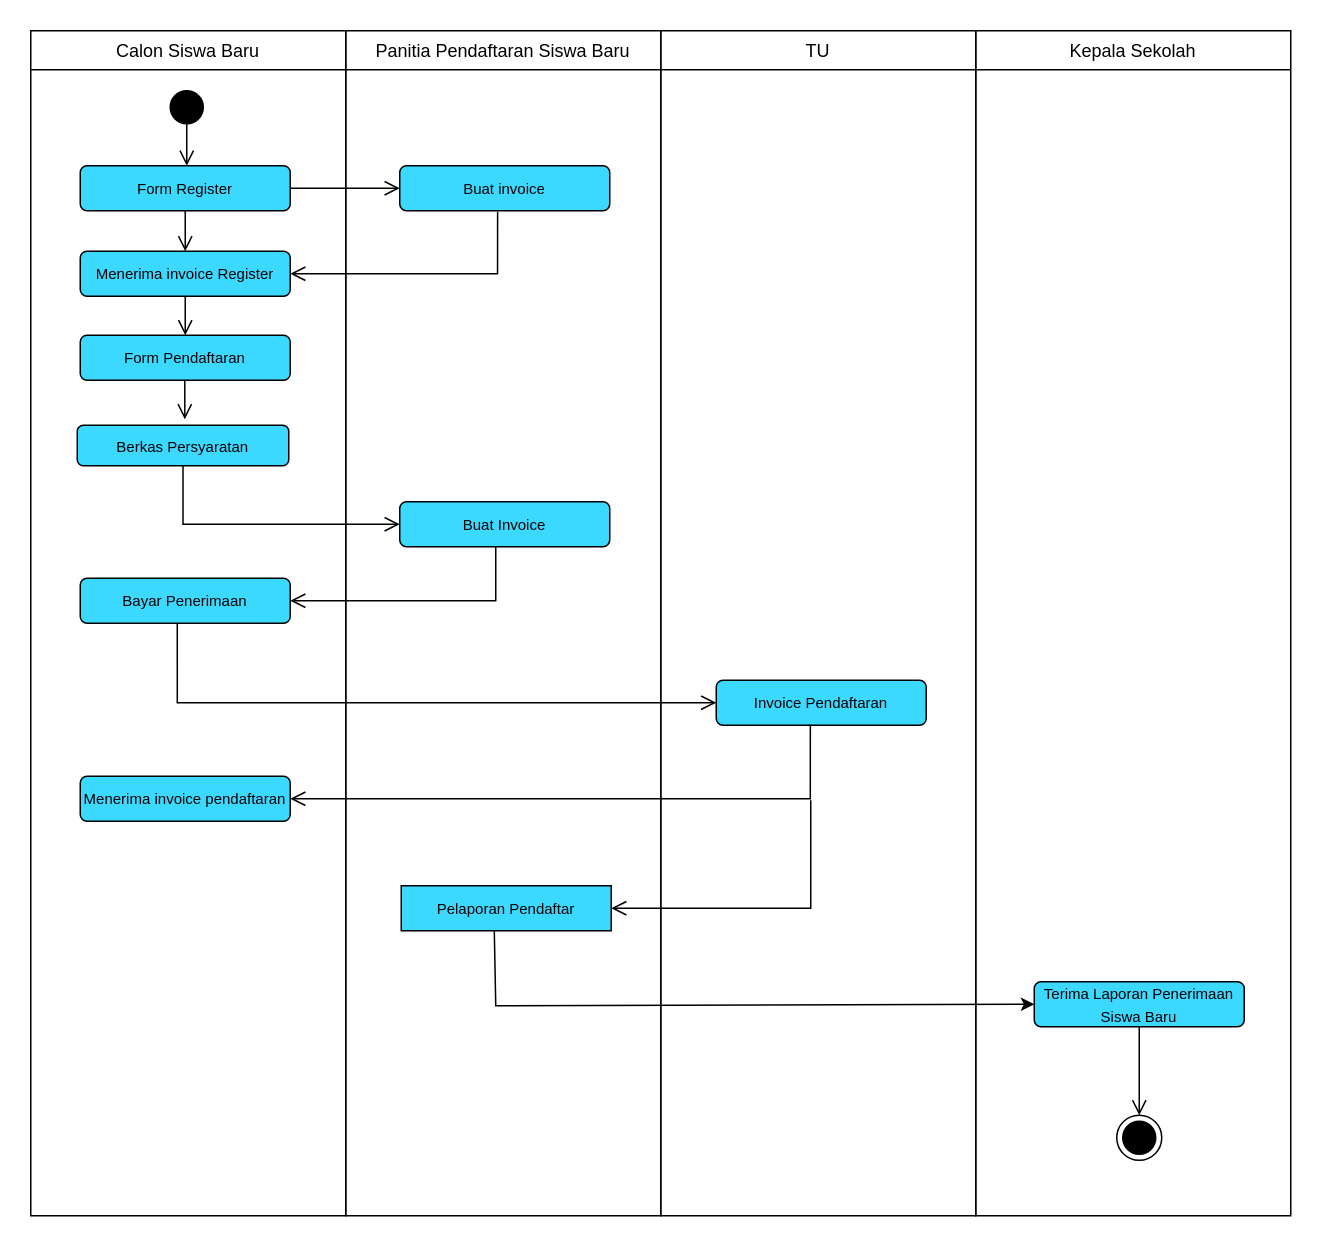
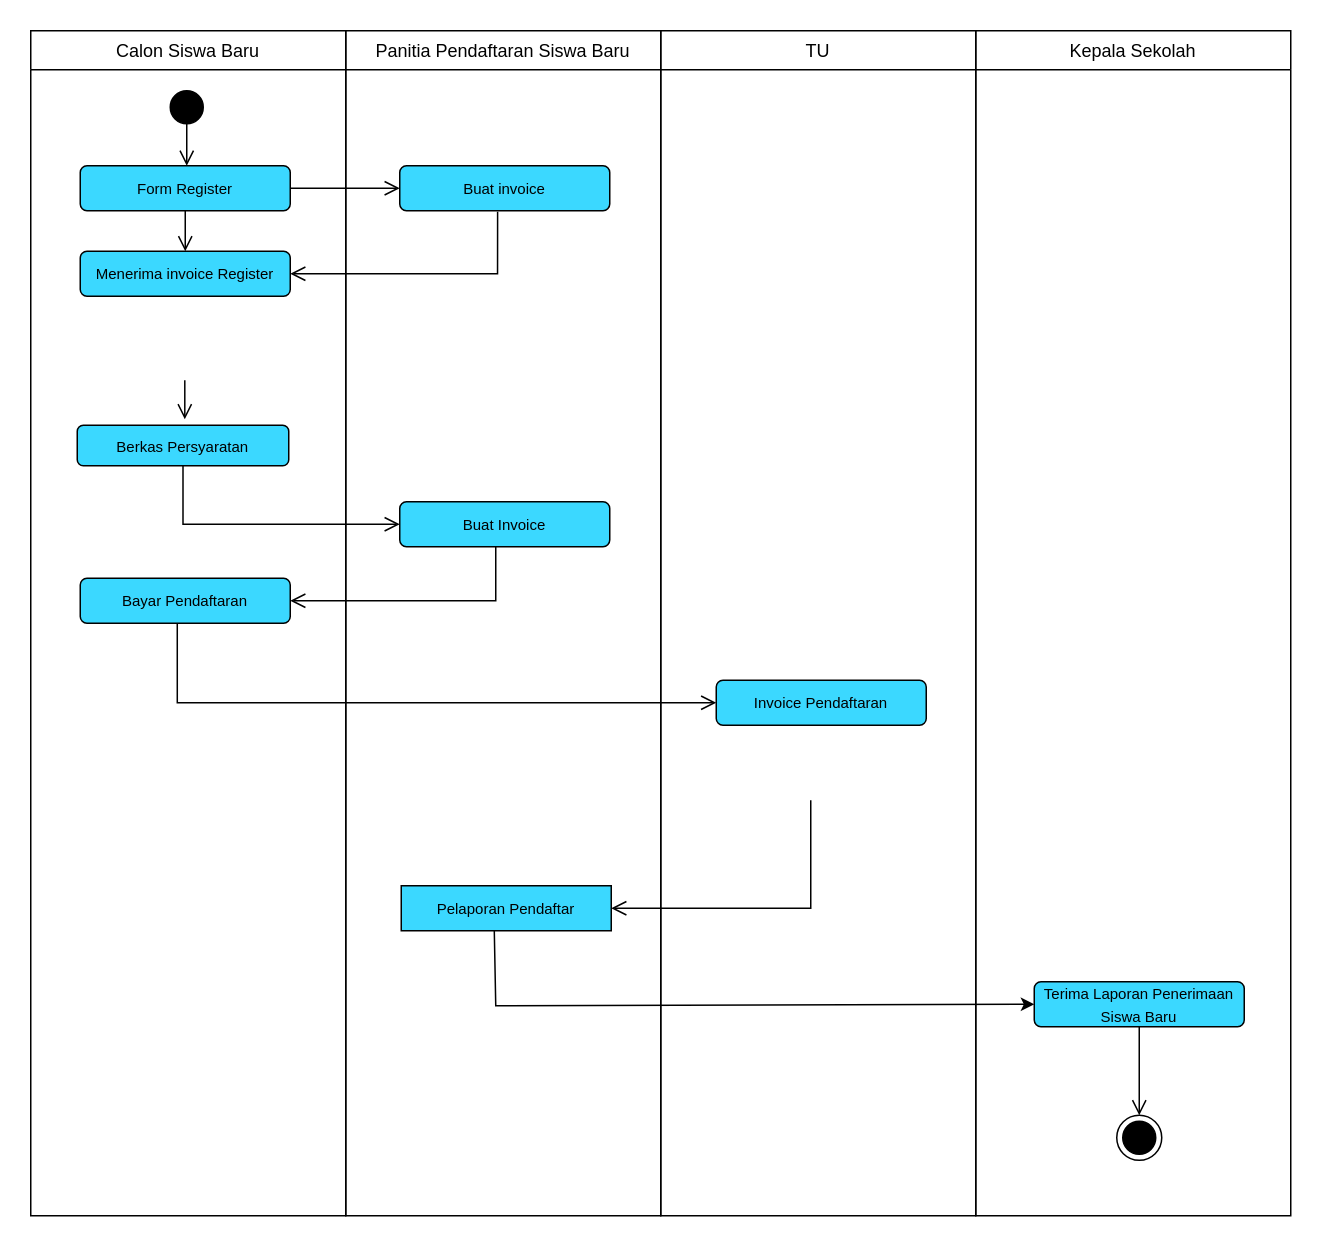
(185, 314) -> none
(185, 358) -> none
(185, 601) -> (185, 601)
(185, 799) -> none
(589, 799) -> none
